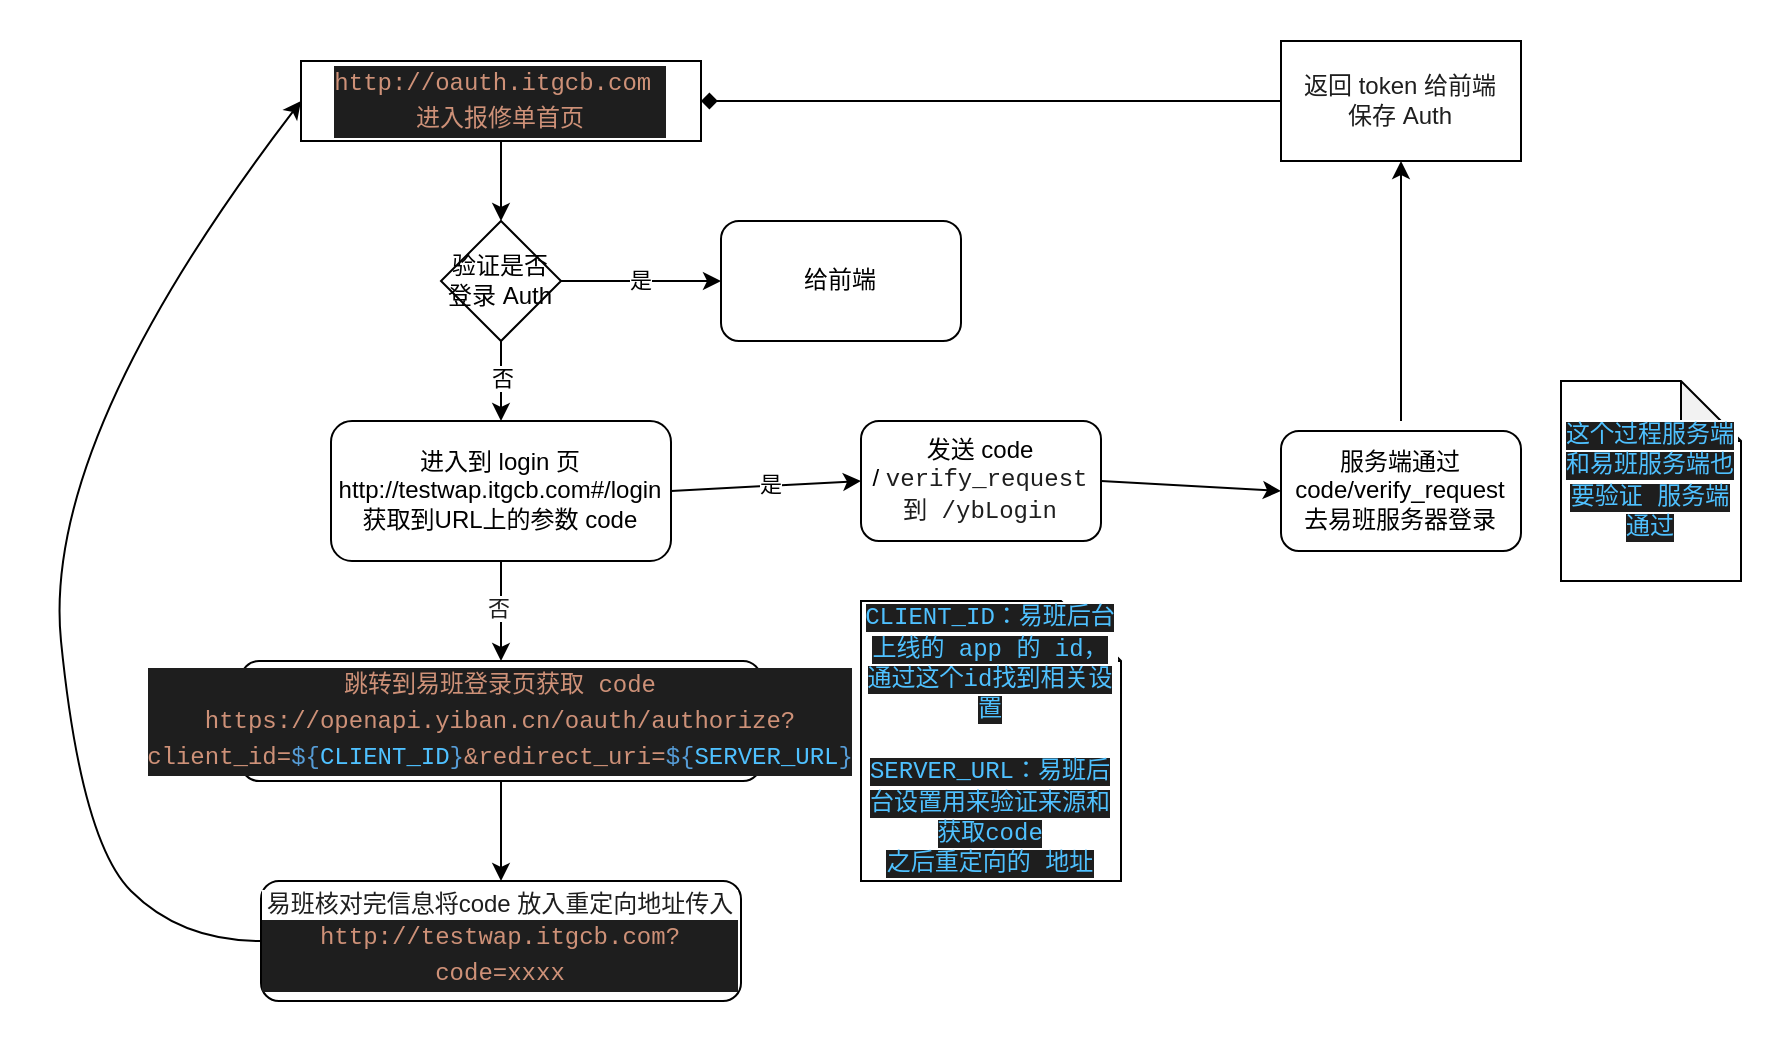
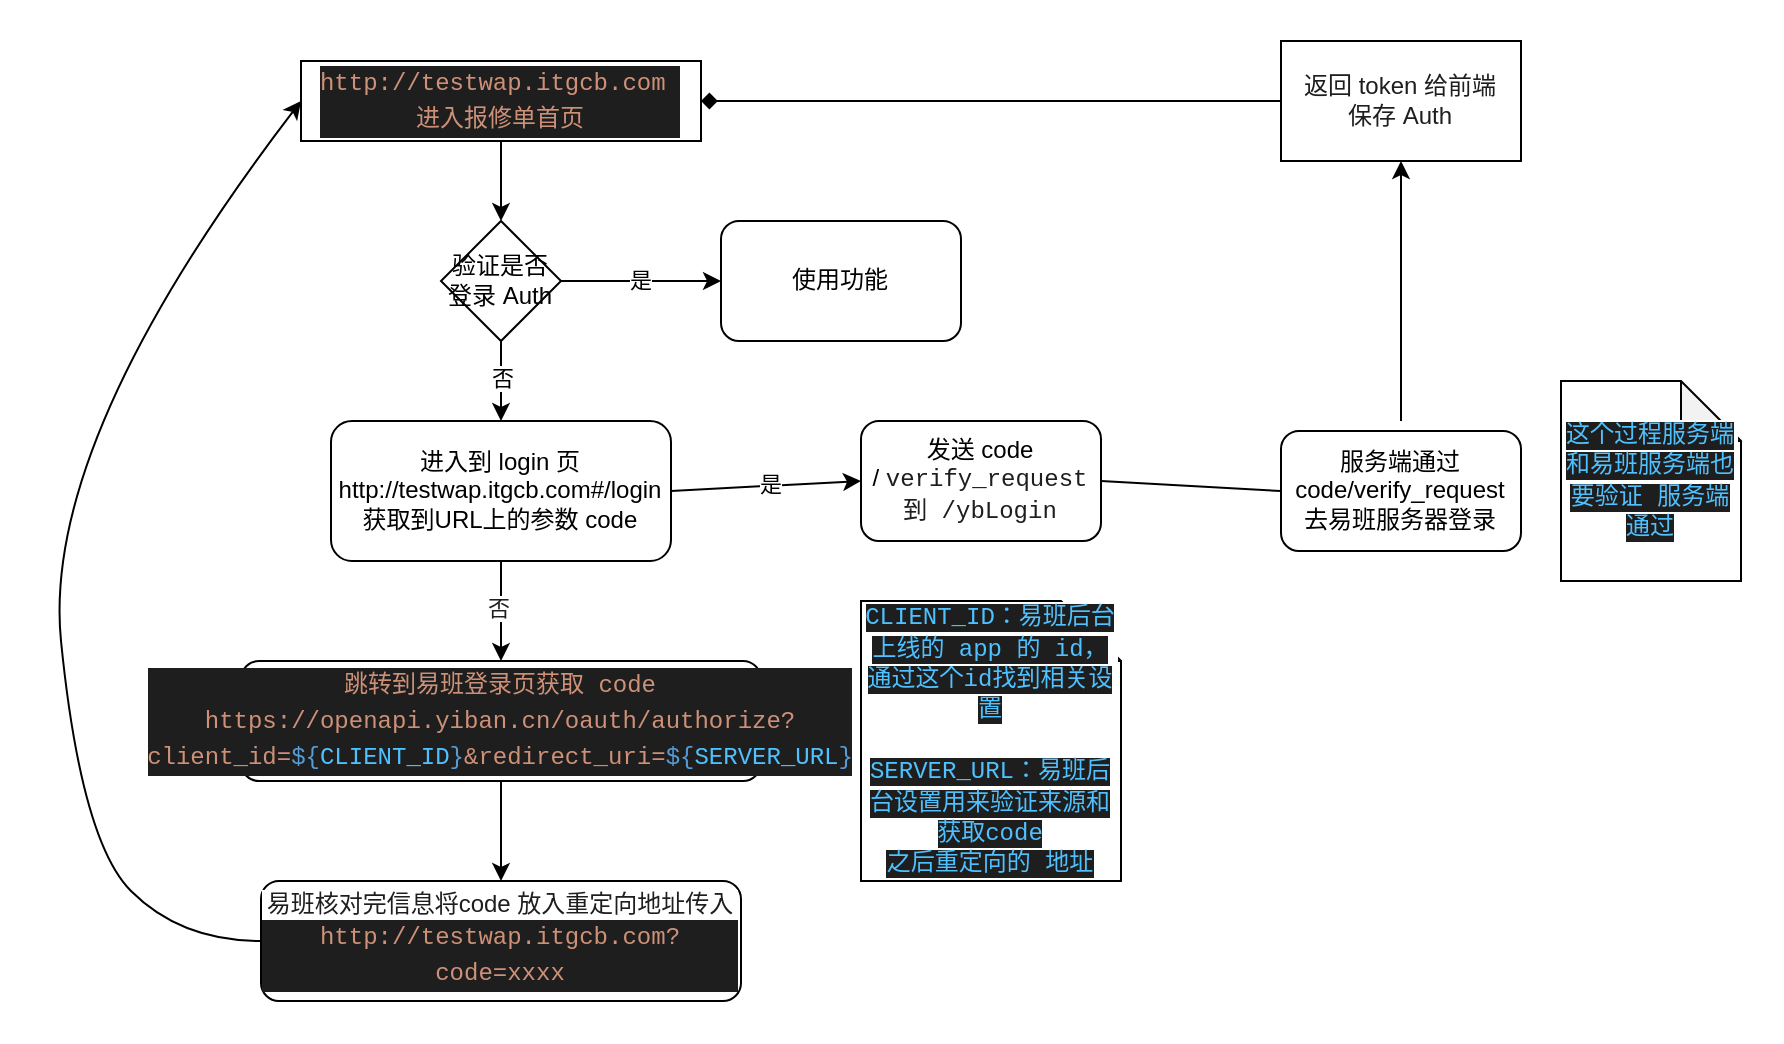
(501, 101) -> (501, 101)
(841, 281) -> (841, 281)
(1266, 490) -> (1271, 490)
